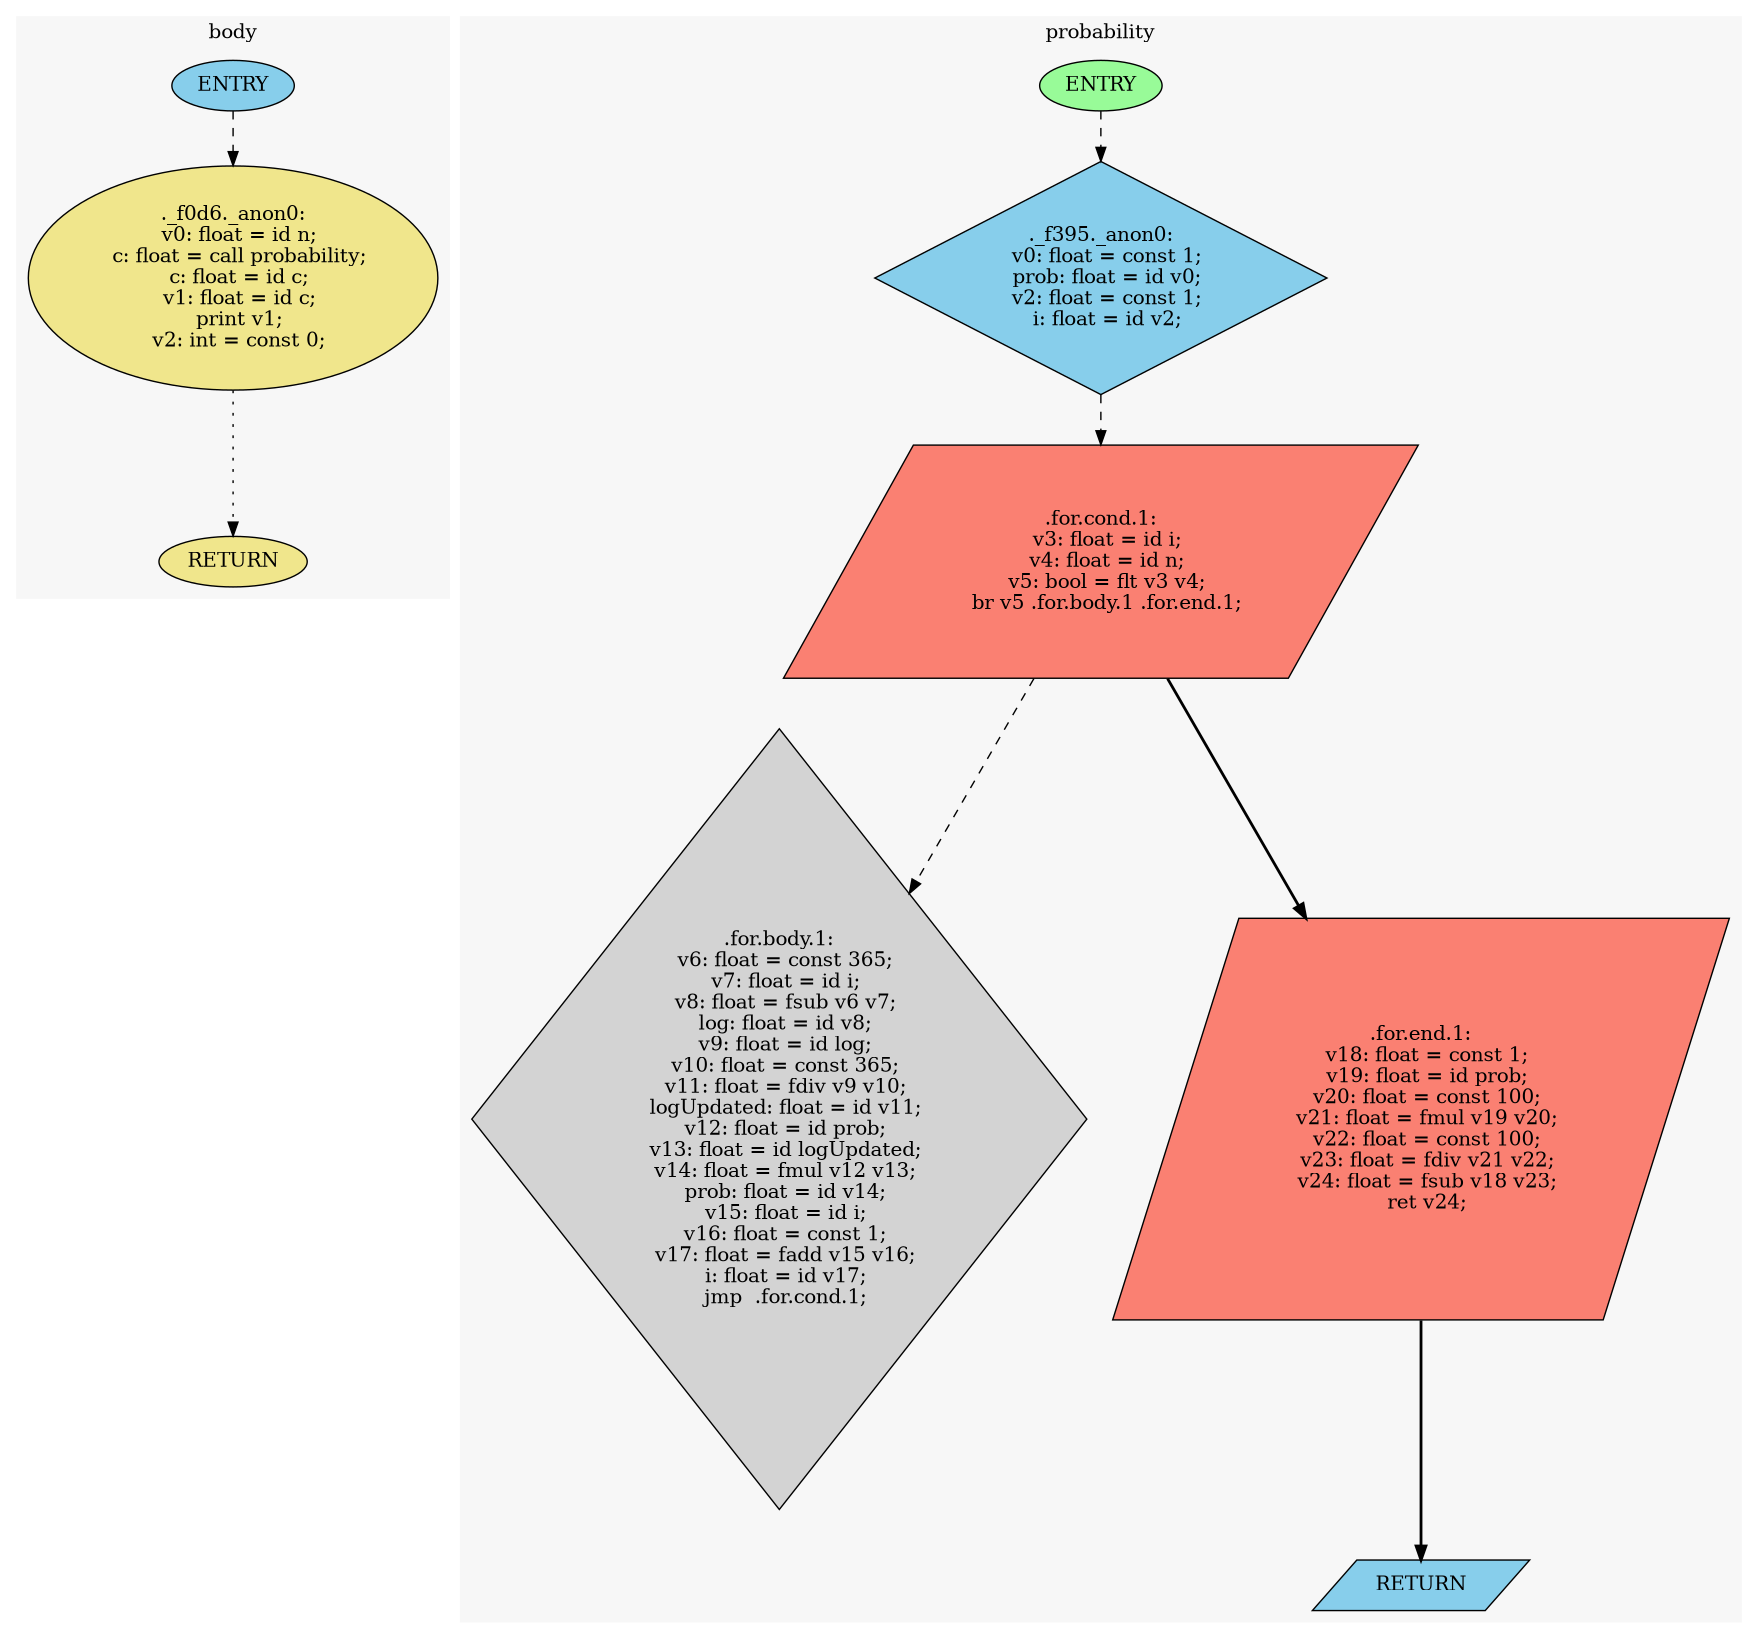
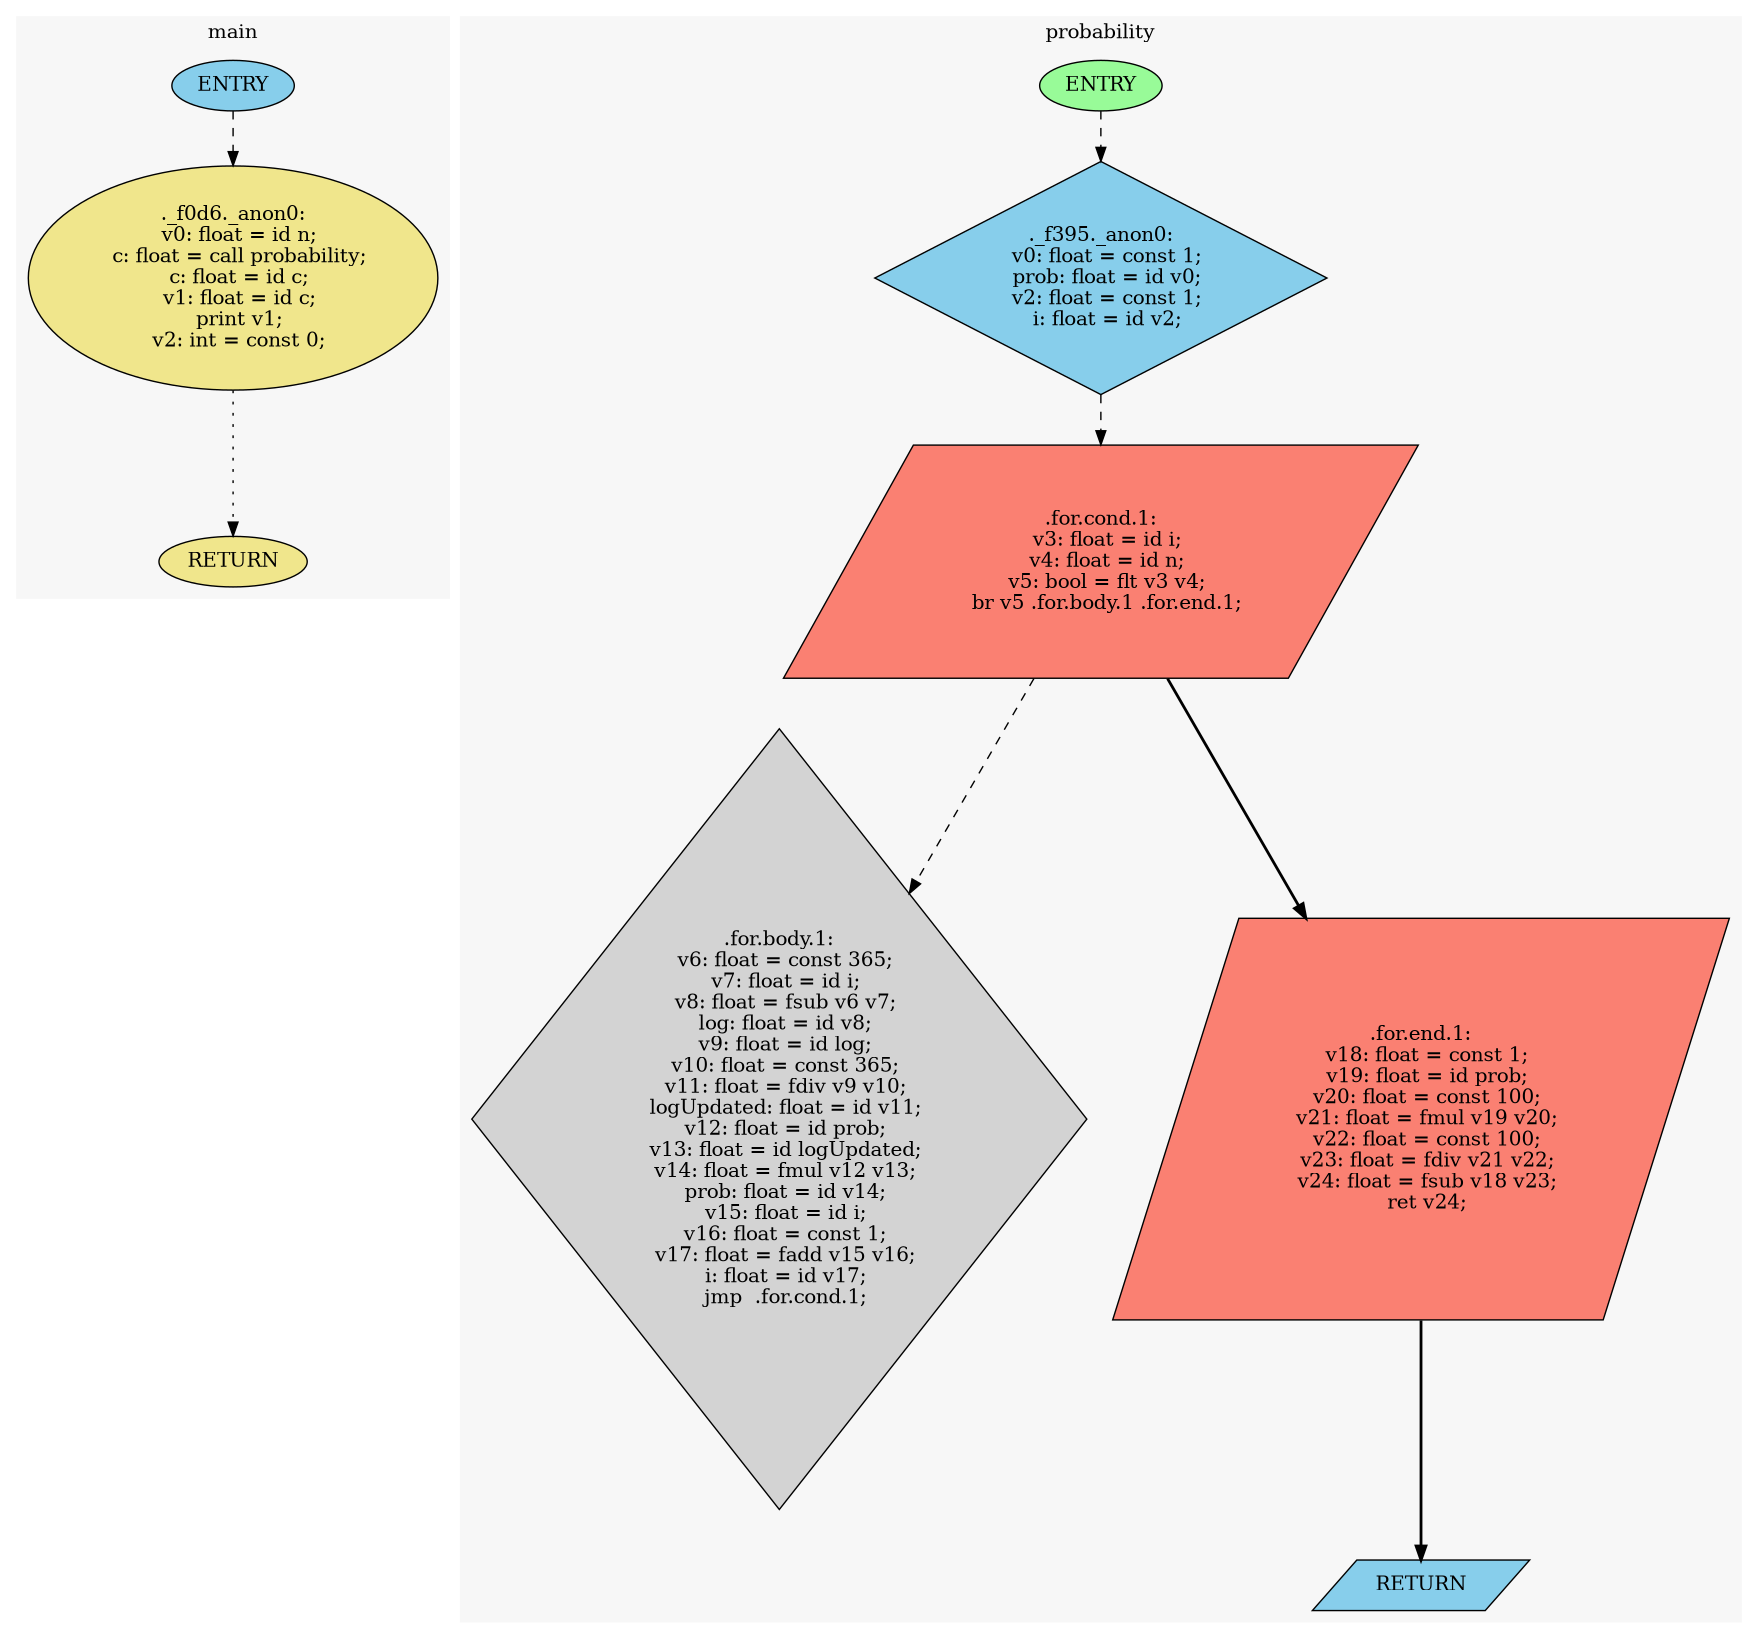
(233, 33) -> (233, 33)
